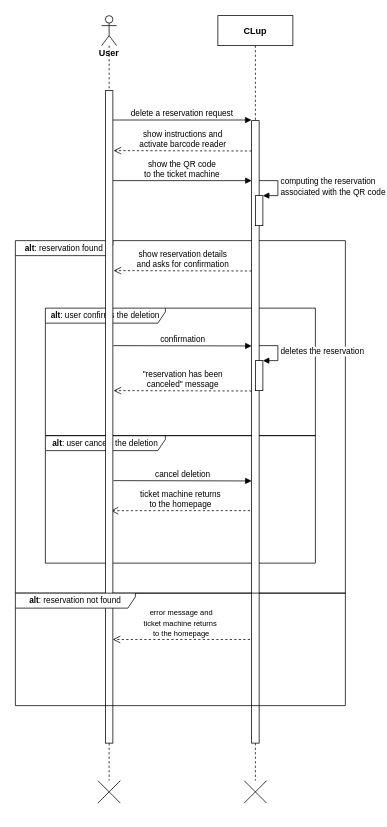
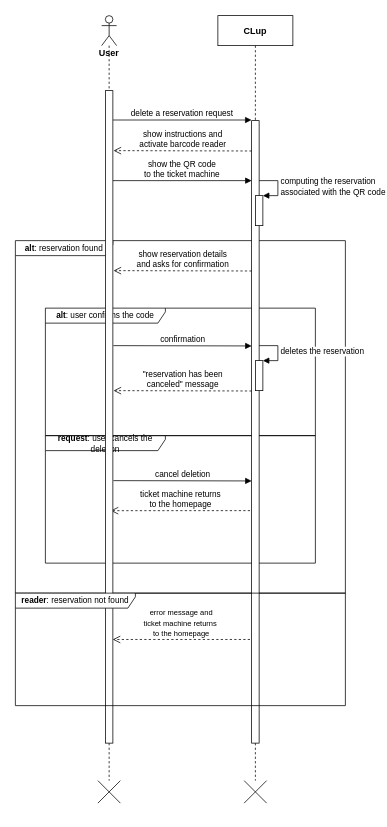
(105, 315) -> (105, 315)
(105, 443) -> (105, 443)
(75, 600) -> (75, 600)
